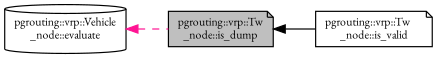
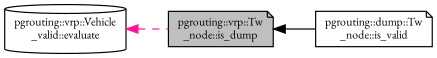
(65, 29) -> (65, 29)
(374, 29) -> (374, 29)
